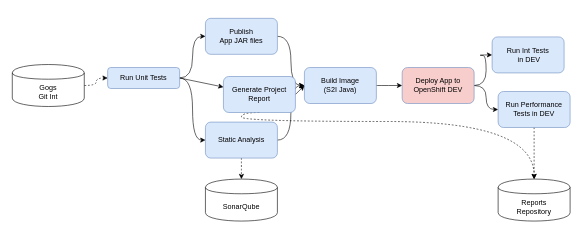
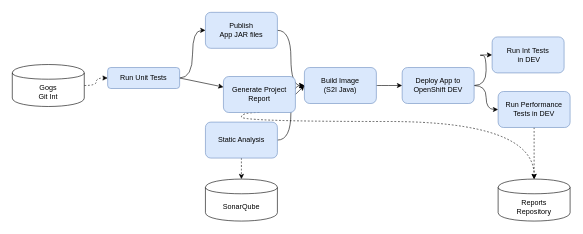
(242, 36) -> (242, 30)
(438, 86) -> (438, 86)
(193, 111) -> none
